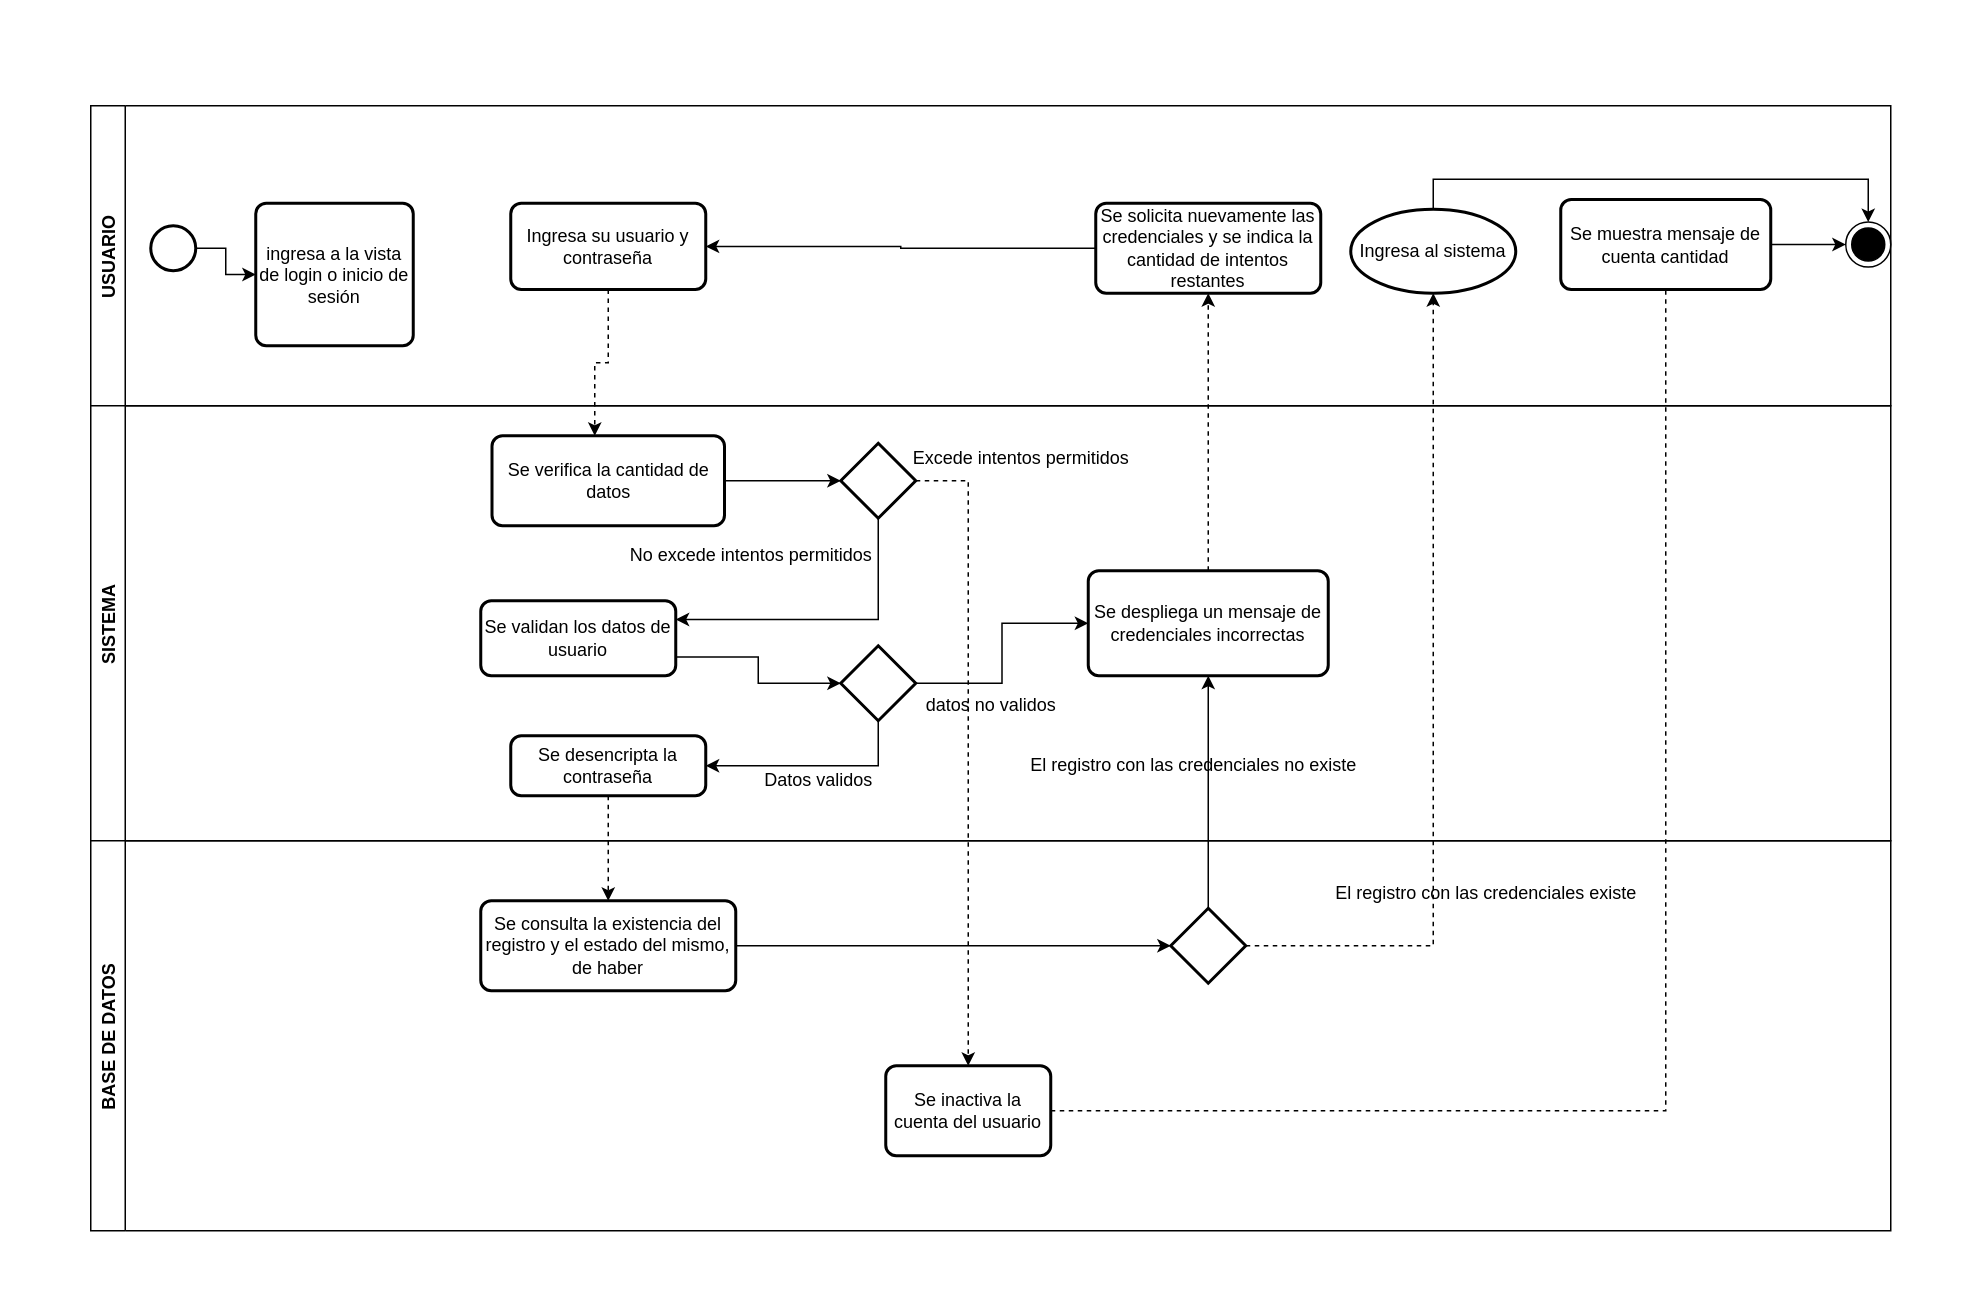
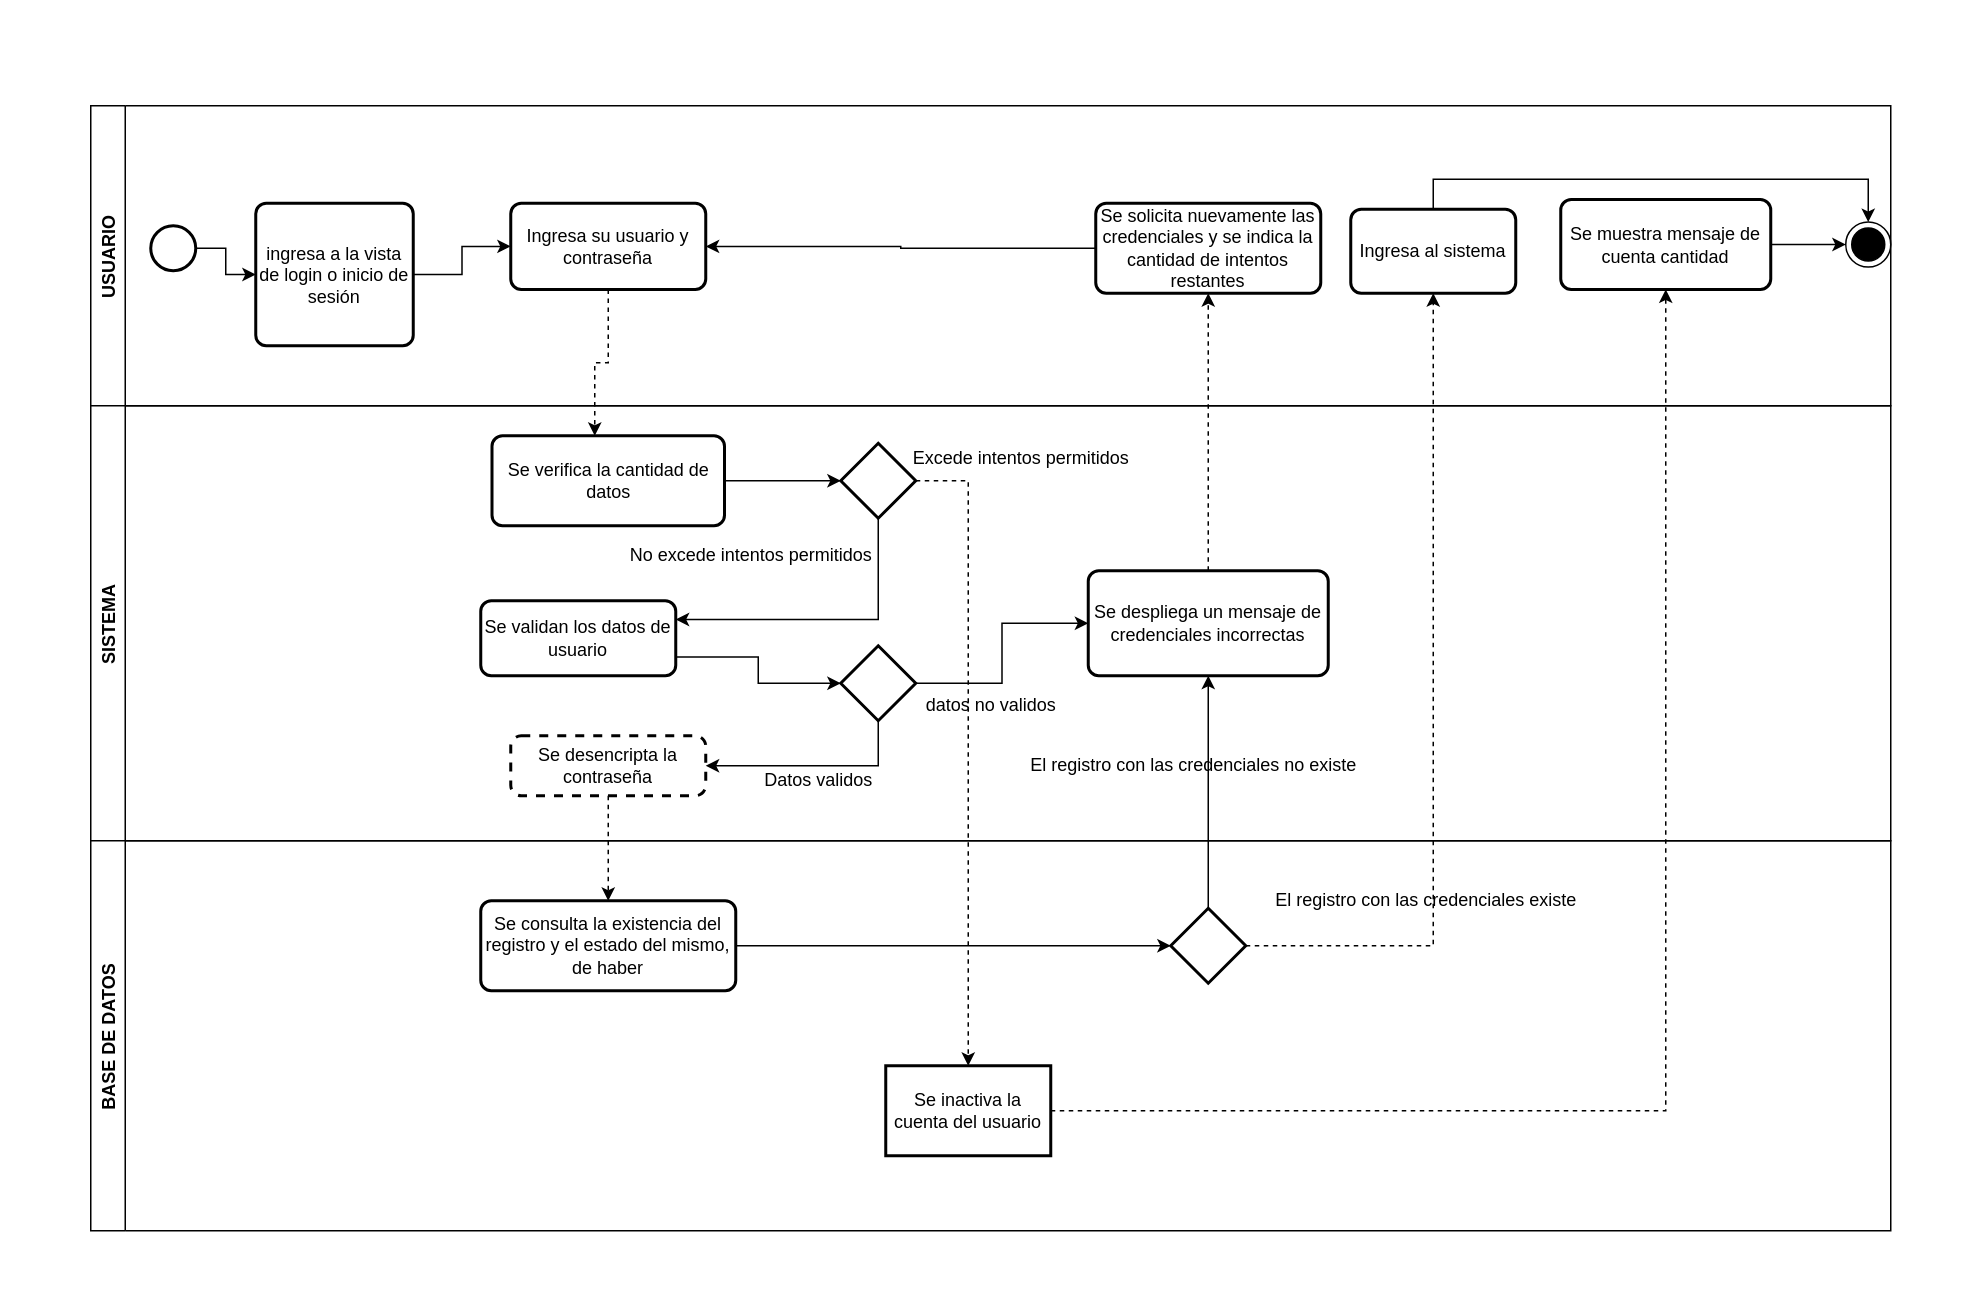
(1433, 251) -> (1433, 251)
none -> (462, 265)
(1666, 296) -> (1666, 301)
(608, 766) -> (608, 766)
(1486, 893) -> (1426, 901)
(968, 1111) -> (968, 1111)
